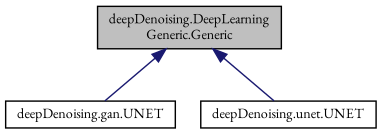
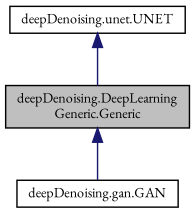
(249, 79) -> (98, 67)
(90, 115) -> (98, 194)
